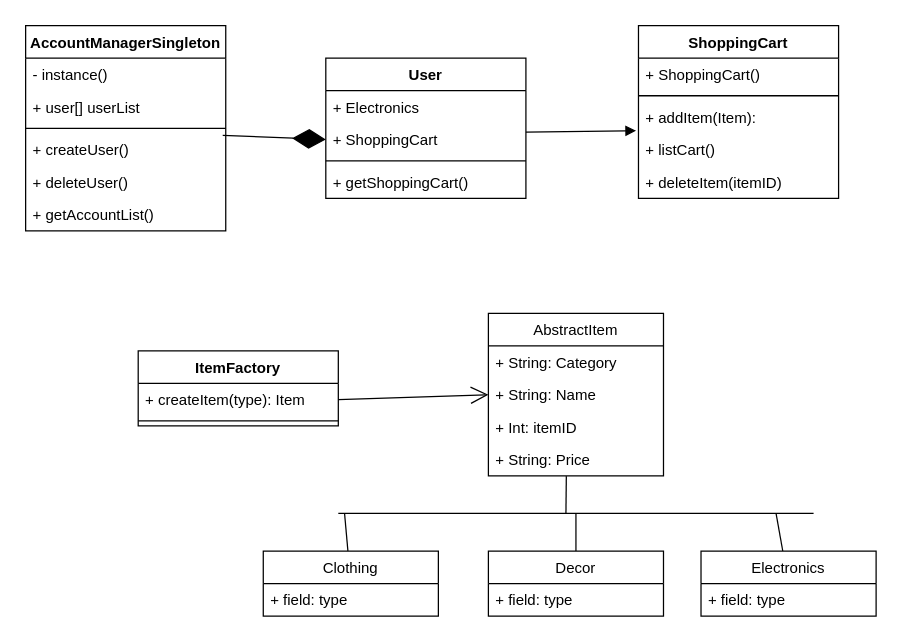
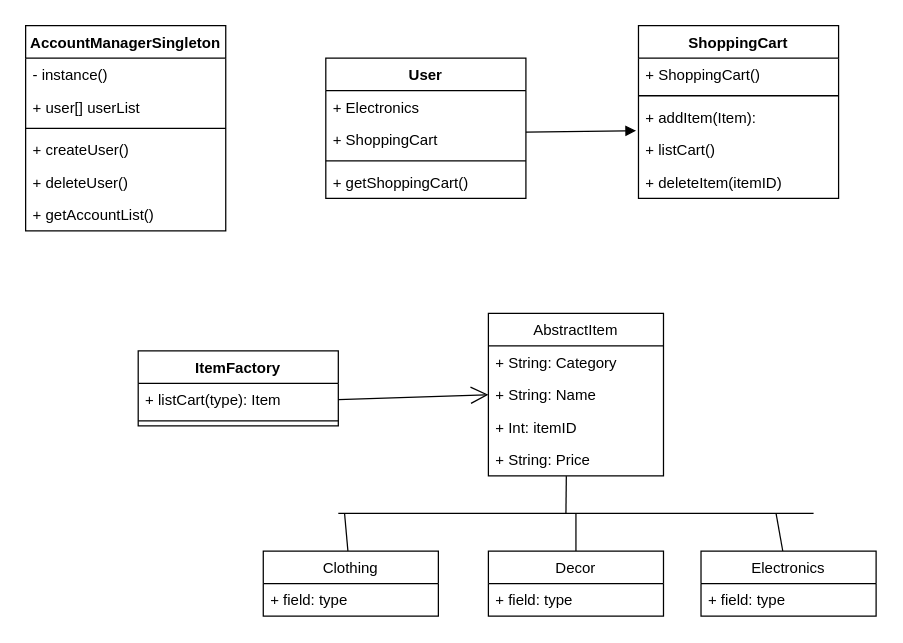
(260, 137) -> none
(240, 400) -> (228, 400)
